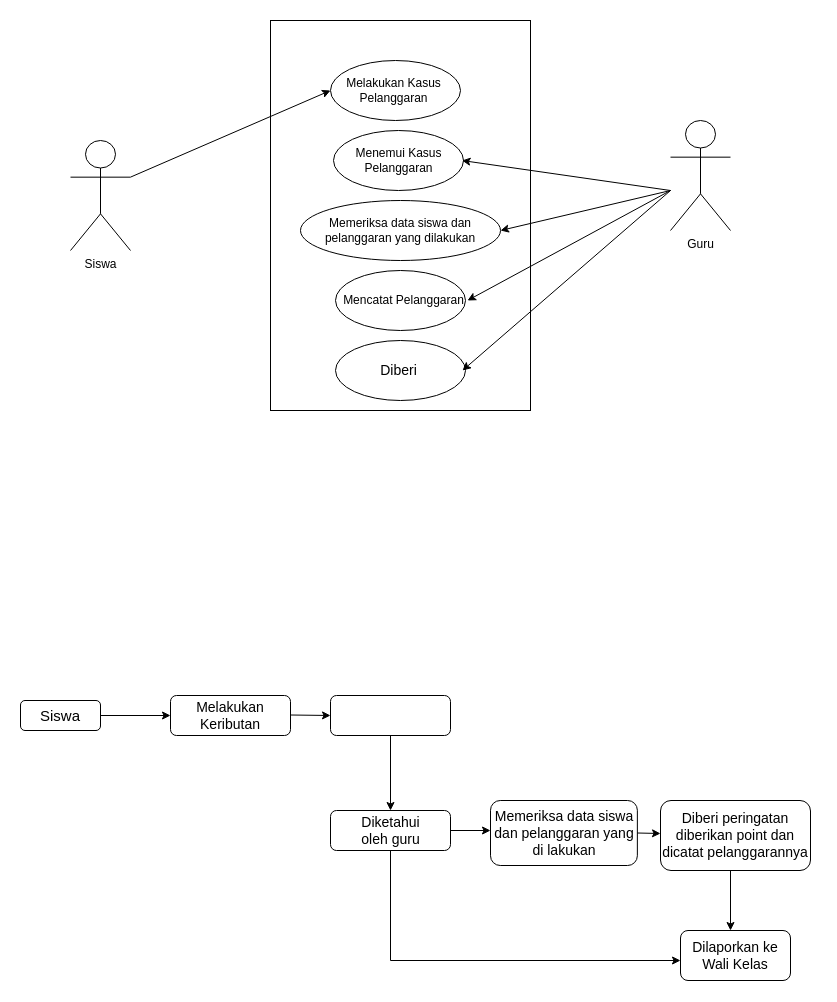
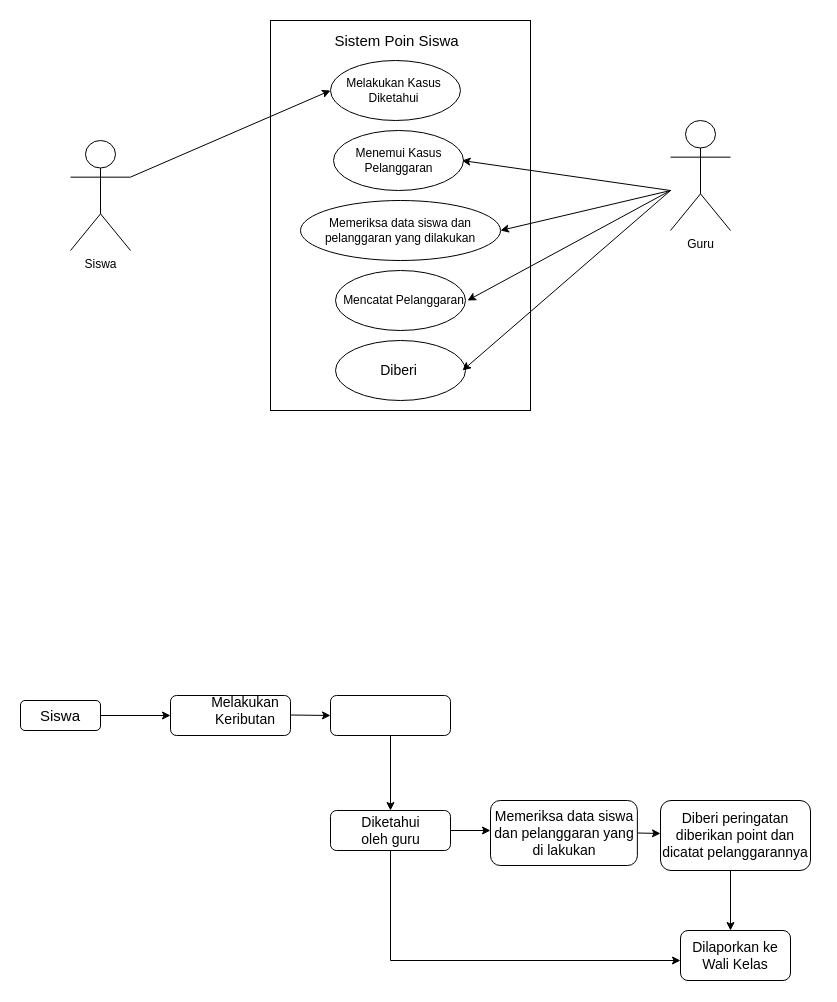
none -> (397, 41)
(394, 91) -> (394, 91)
(231, 716) -> (246, 711)
